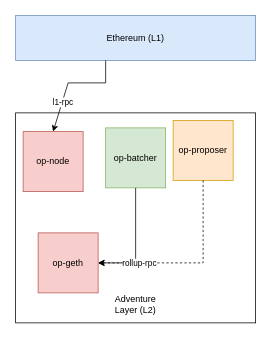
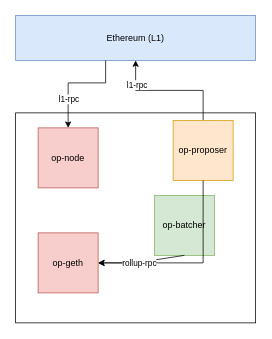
none -> (158, 90)
(135, 158) -> (184, 225)
(53, 162) -> (68, 158)
(203, 225) -> (203, 225)
(135, 304) -> none
